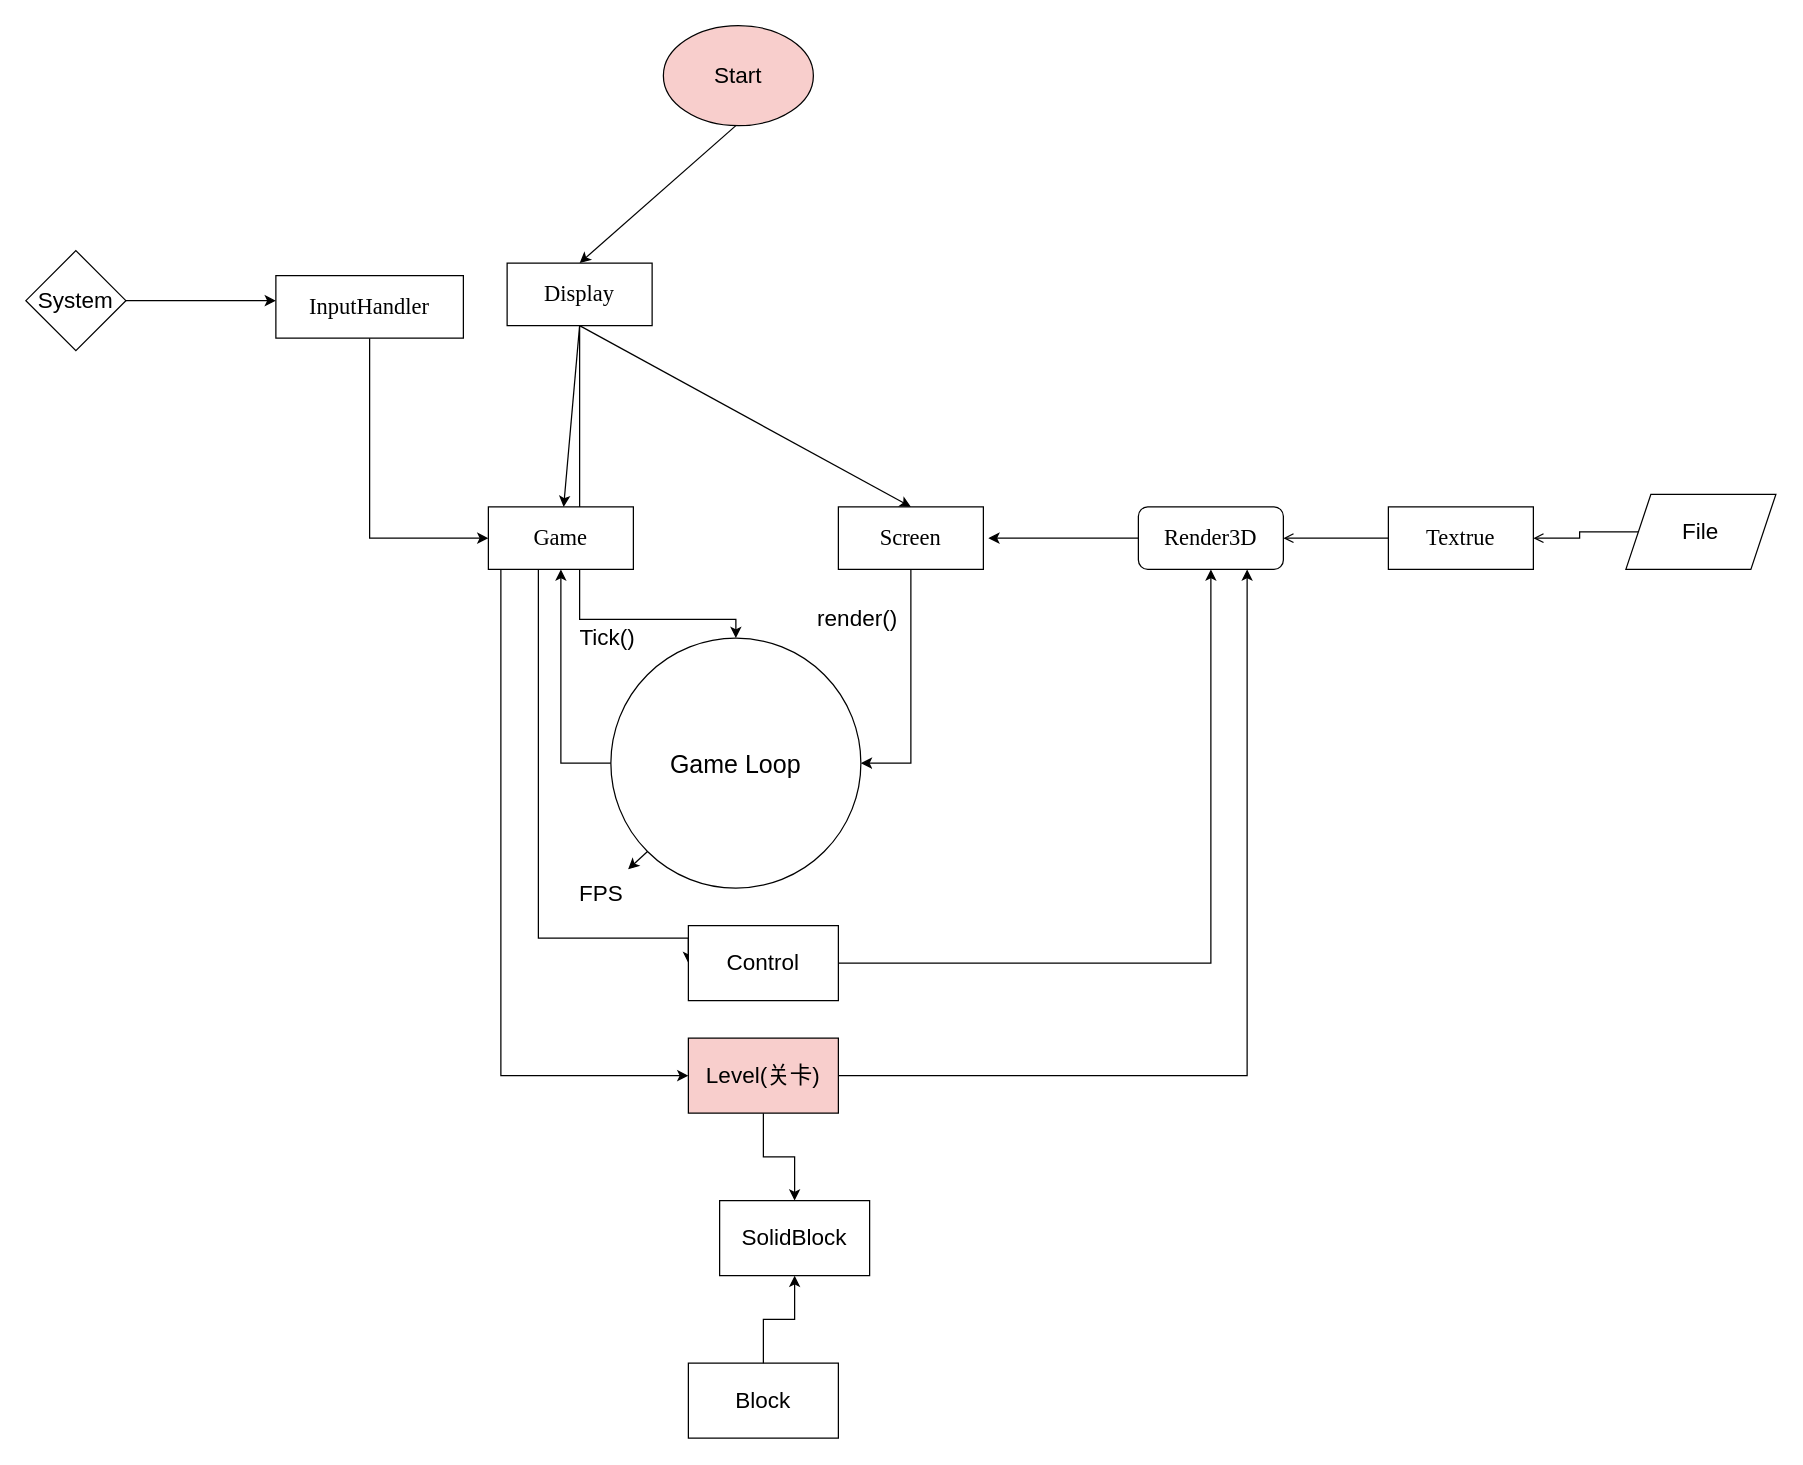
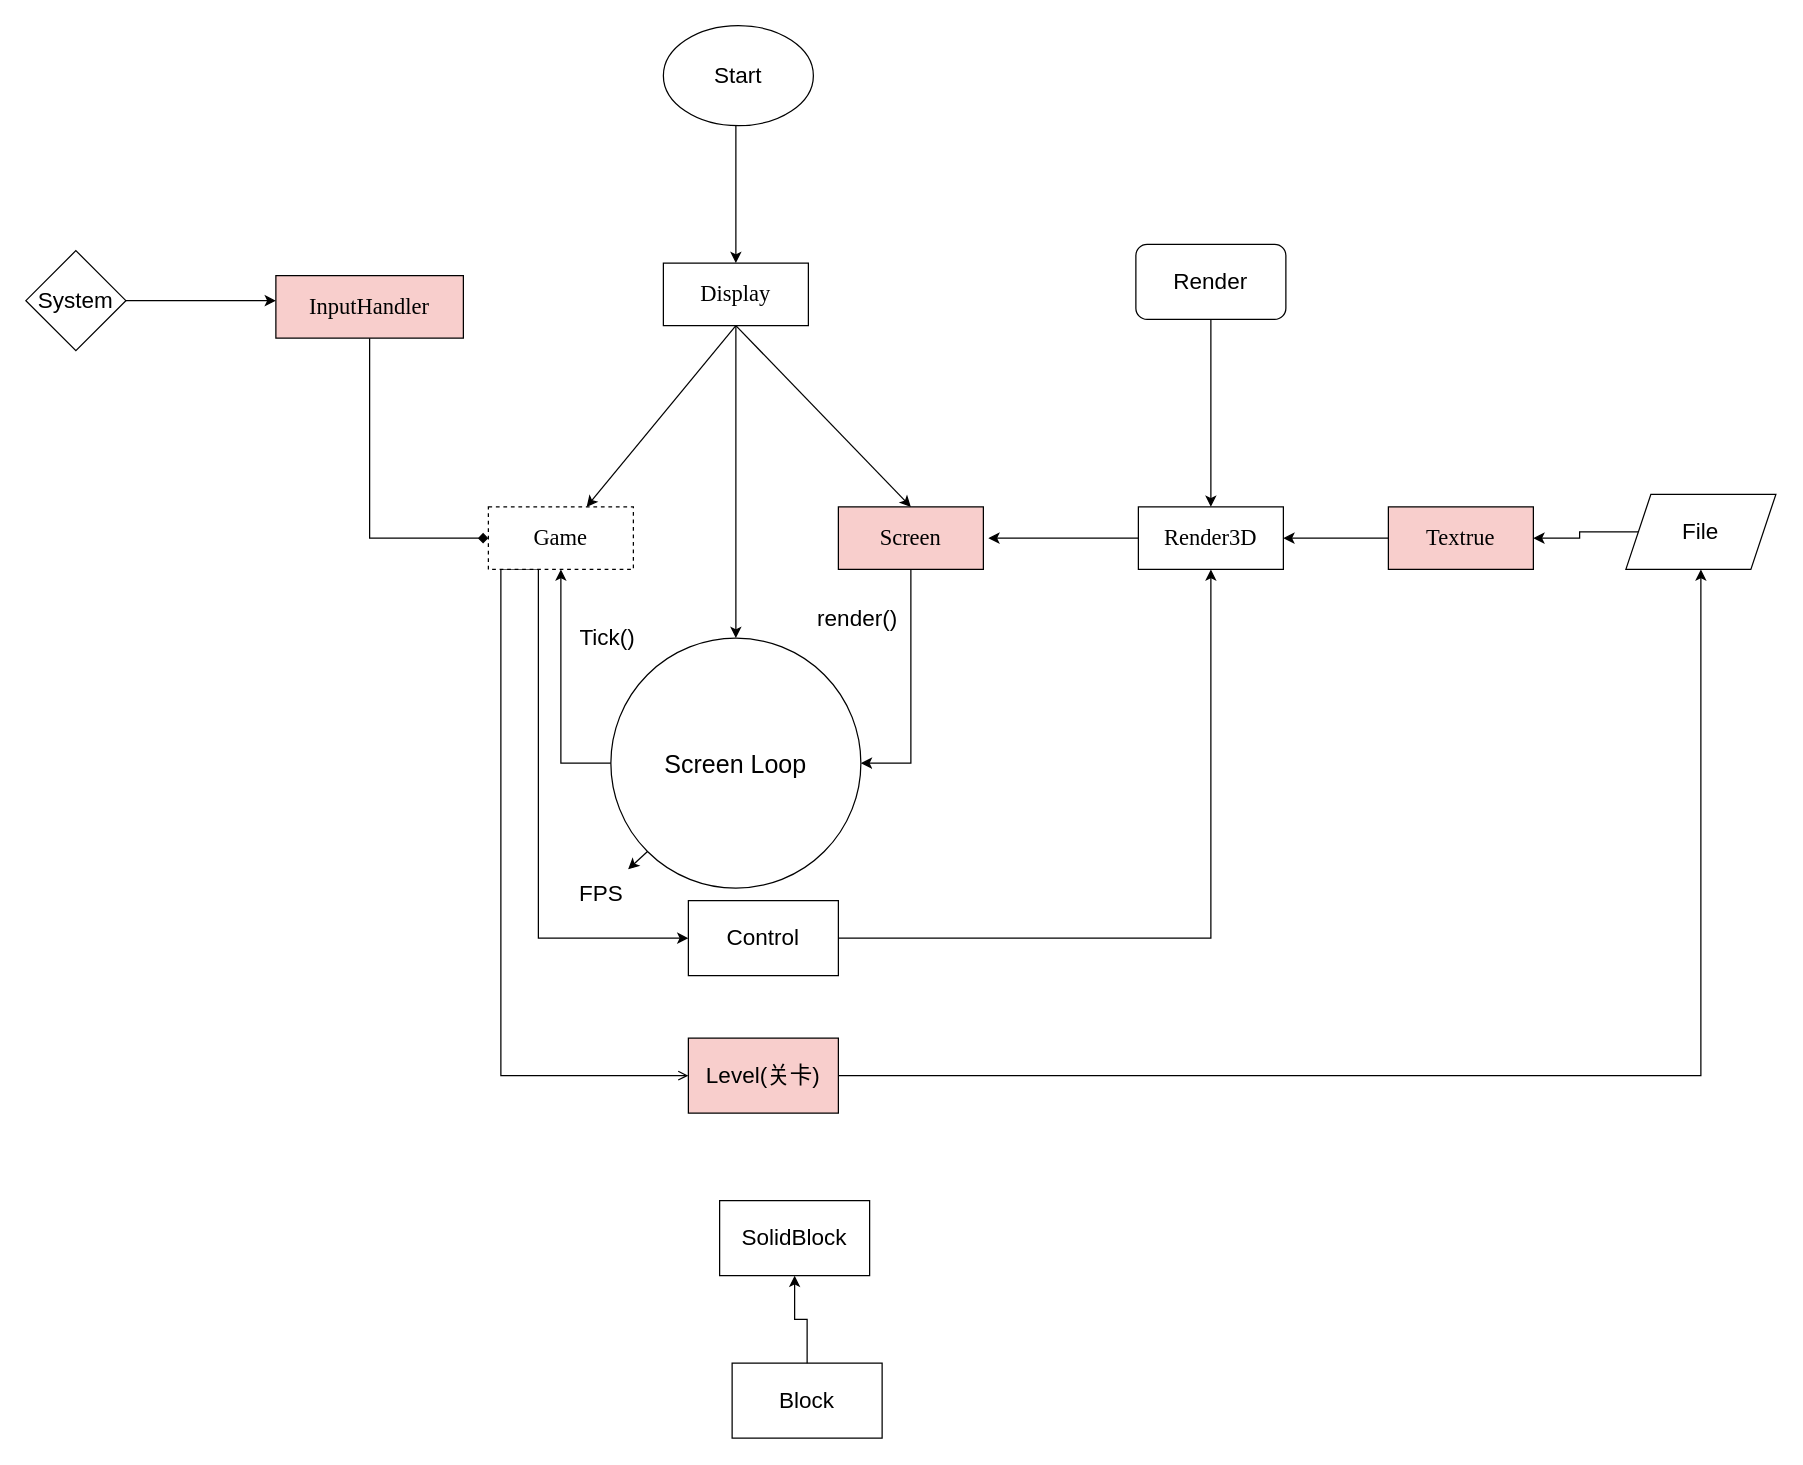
(738, 76) -> (738, 76)
none -> (1211, 282)
(579, 294) -> (736, 294)
(369, 307) -> (369, 307)
none -> (1211, 409)
(478, 538) -> (477, 538)
(561, 538) -> (561, 538)
(911, 538) -> (911, 538)
(1211, 538) -> (1211, 538)
(1291, 538) -> (1293, 538)
(1461, 538) -> (1461, 538)
(1541, 538) -> (1543, 538)
(736, 763) -> (736, 763)
(1247, 828) -> (1701, 1055)
(763, 963) -> (763, 938)
(678, 1076) -> (680, 1076)
(774, 1157) -> none
(763, 1401) -> (807, 1401)
